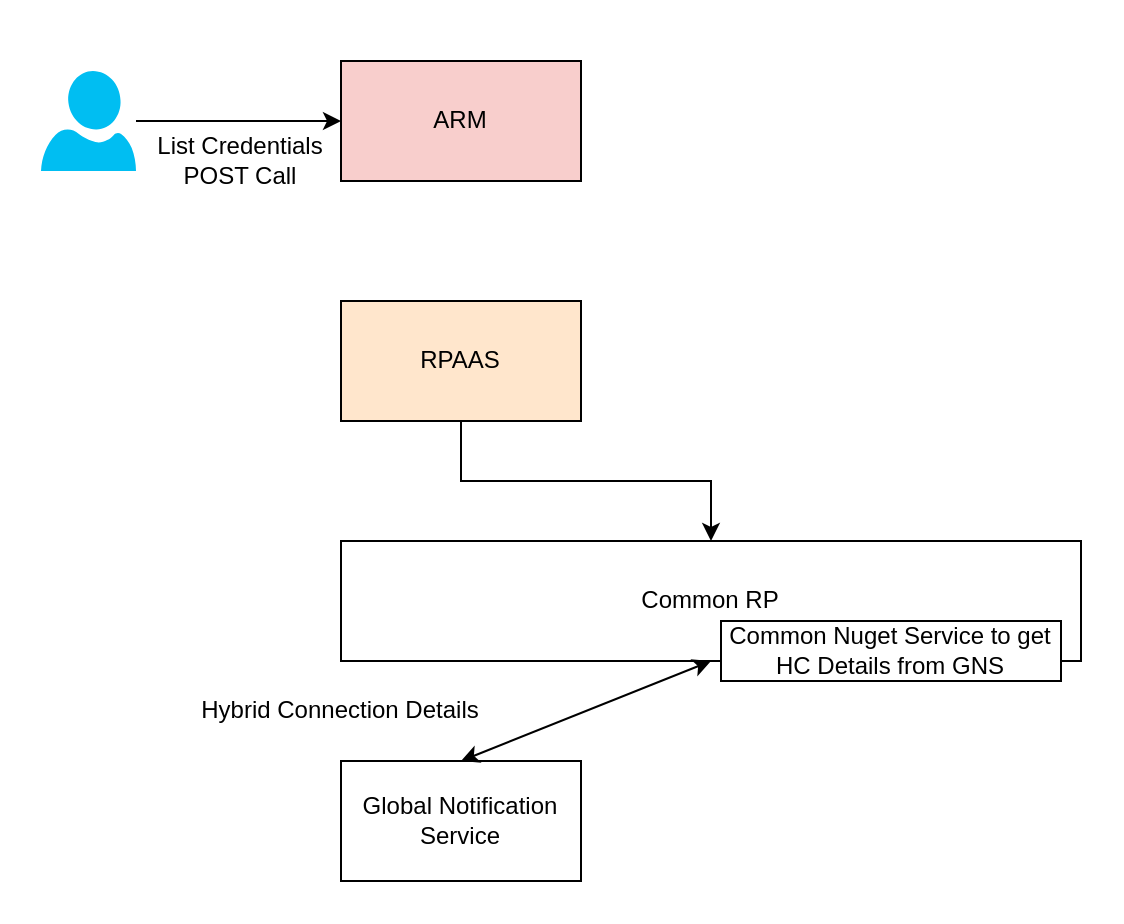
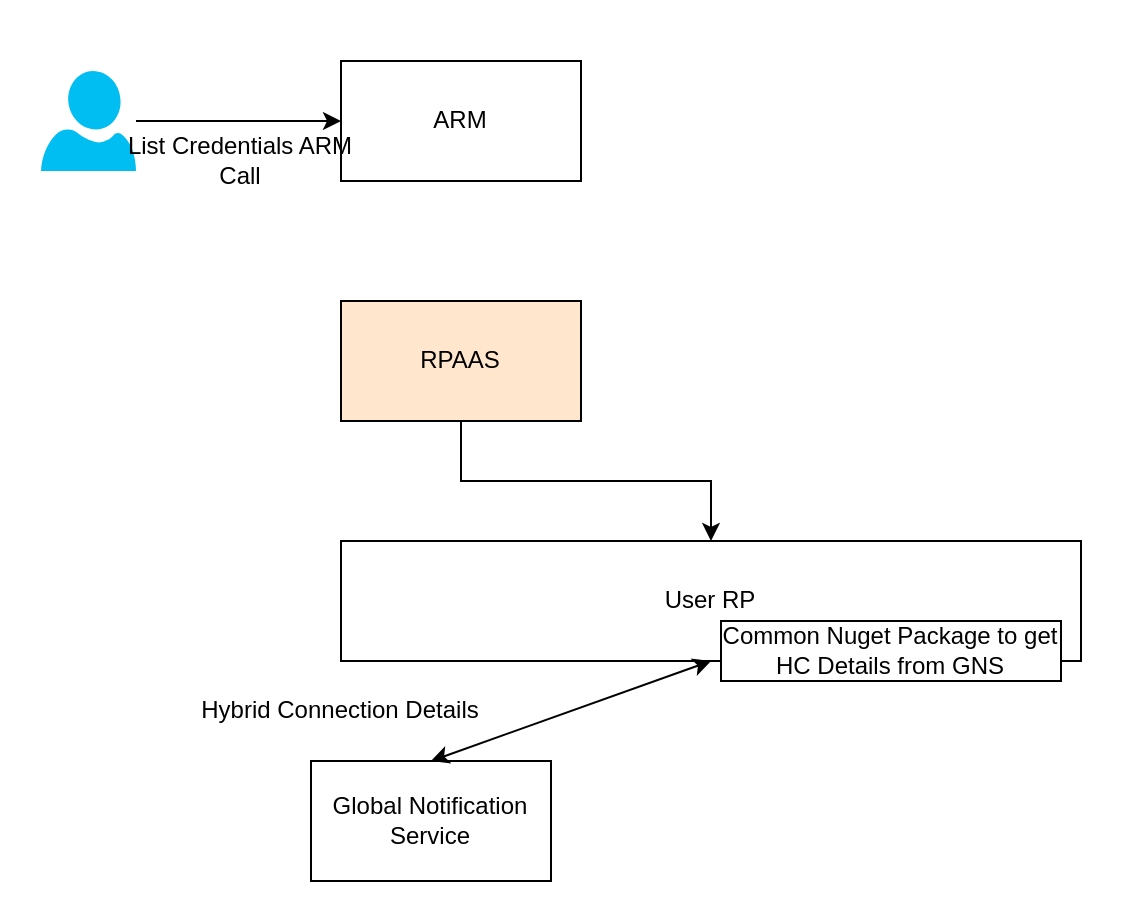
(461, 121) -> (461, 121)
(241, 161) -> (241, 161)
(711, 601) -> (711, 601)
(891, 651) -> (891, 651)
(461, 821) -> (431, 821)
